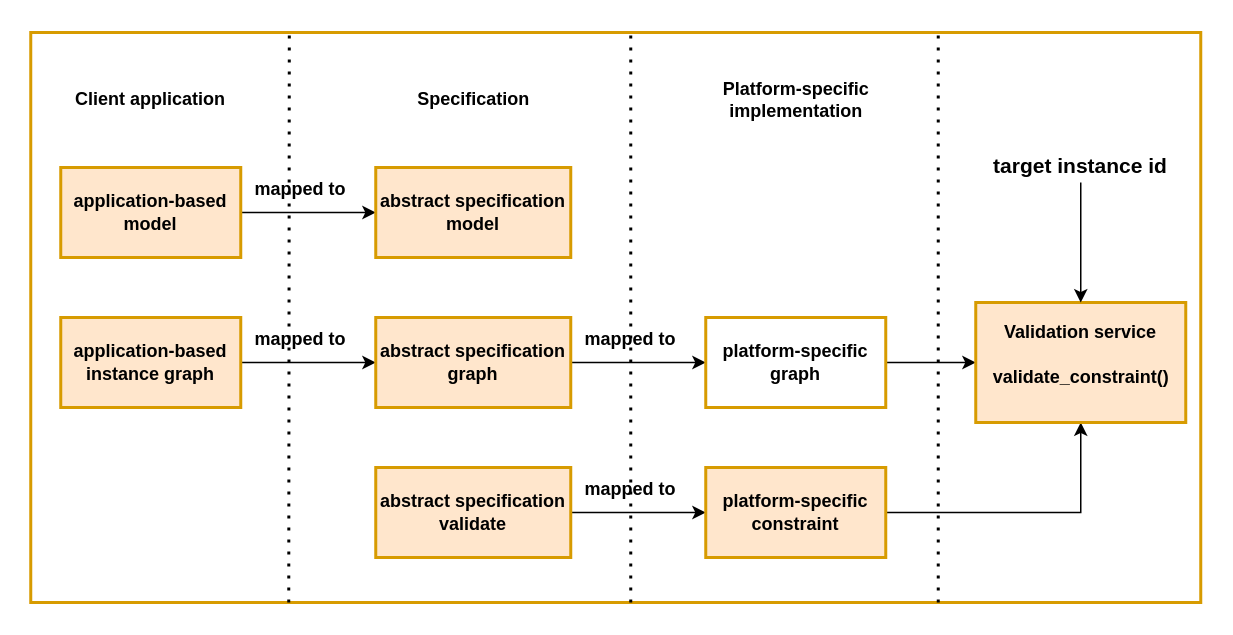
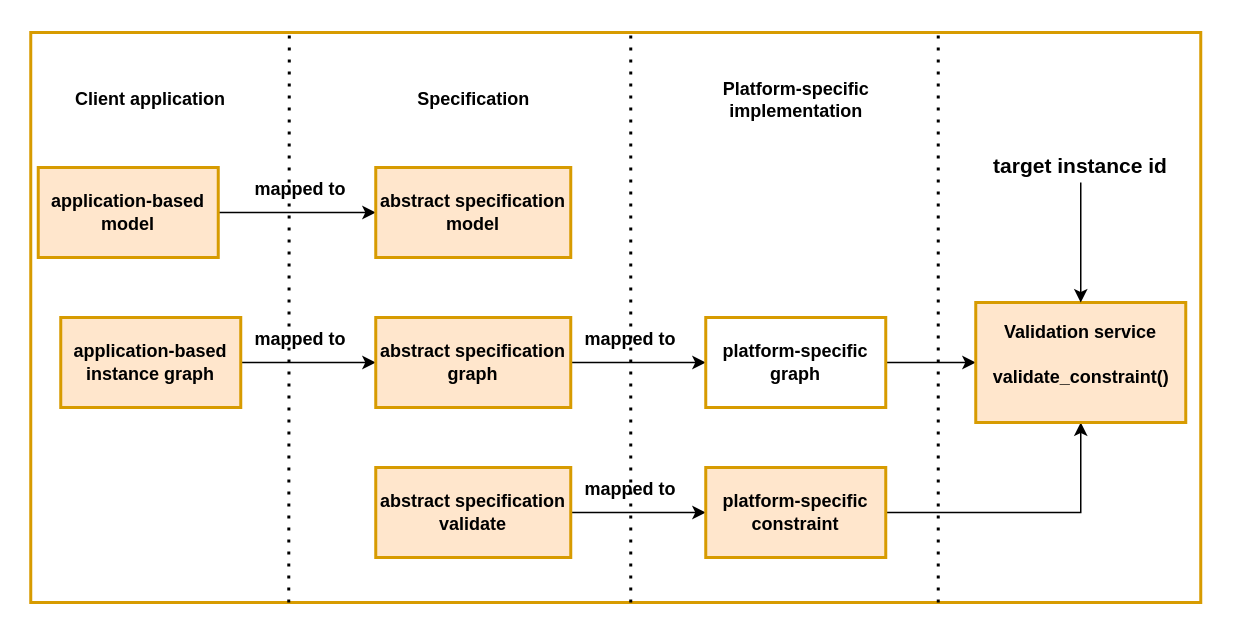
(151, 212) -> (128, 212)
